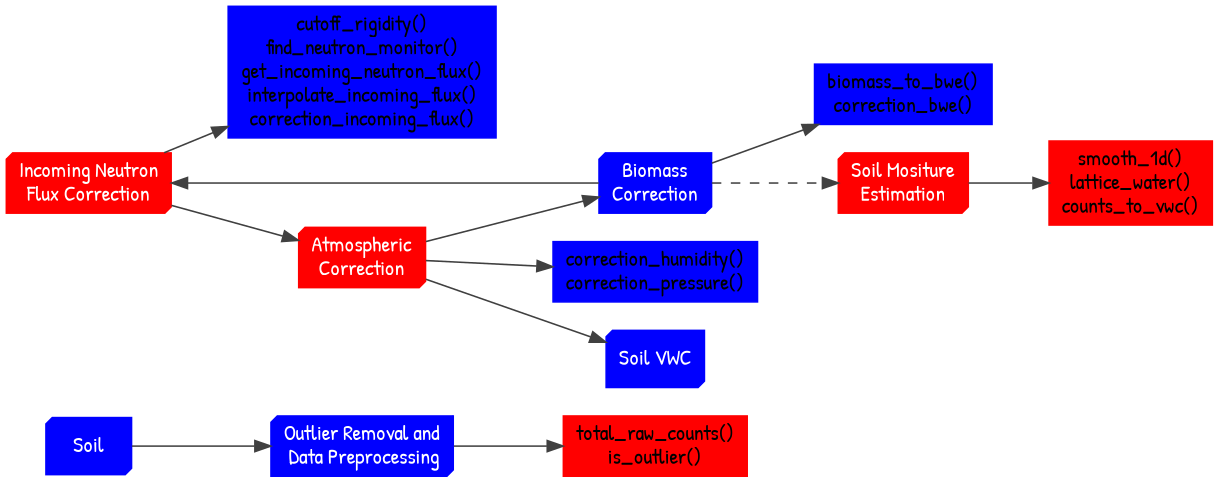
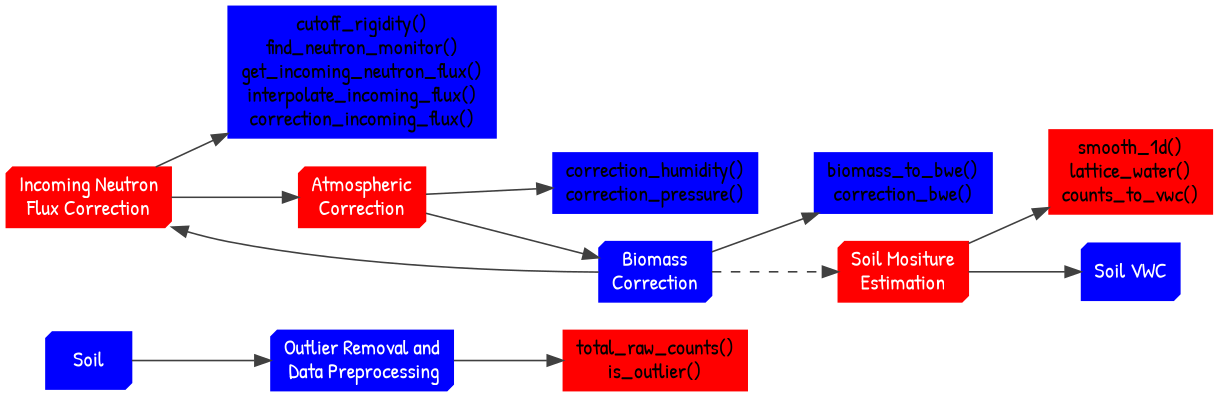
(508, 308) -> (1017, 272)
